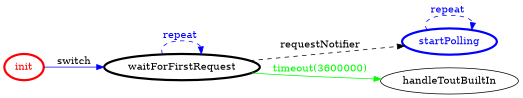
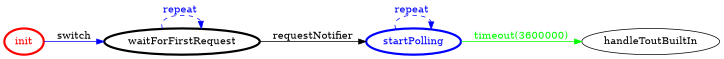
(324, 54) -> (309, 42)
(313, 76) -> (518, 42)
